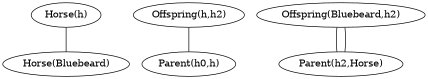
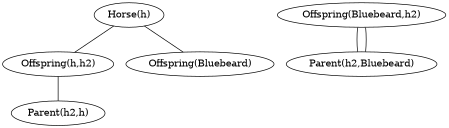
none -> (94, 39)
(66, 64) -> (200, 64)
(189, 64) -> (58, 113)
(341, 64) -> (362, 64)
